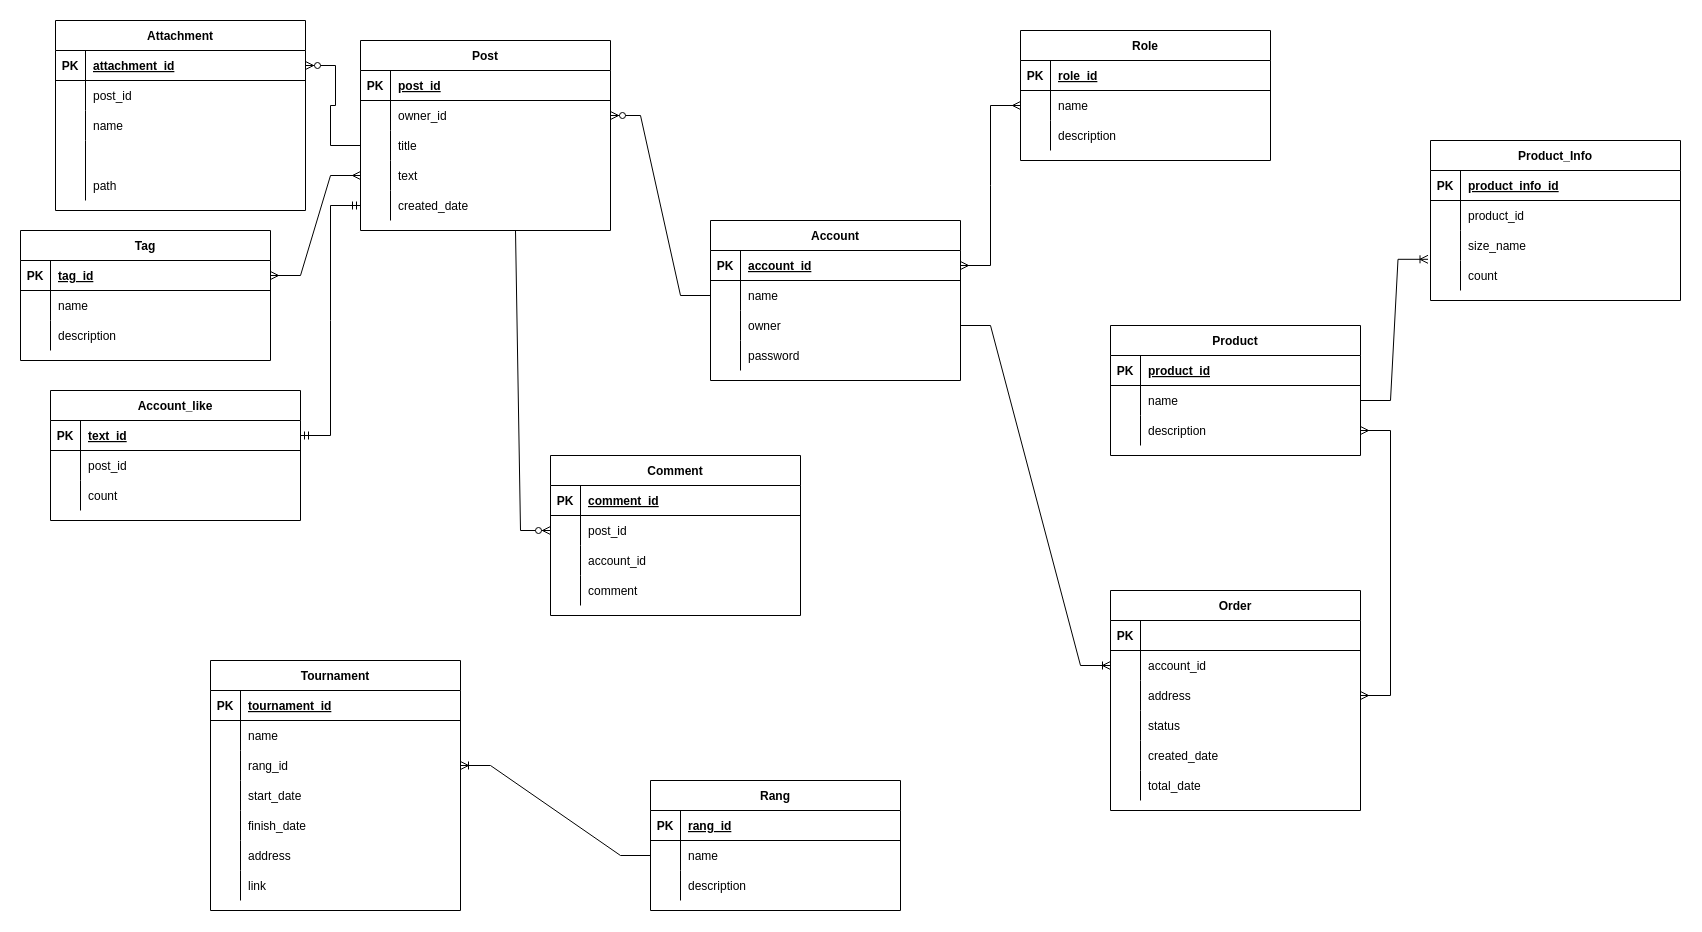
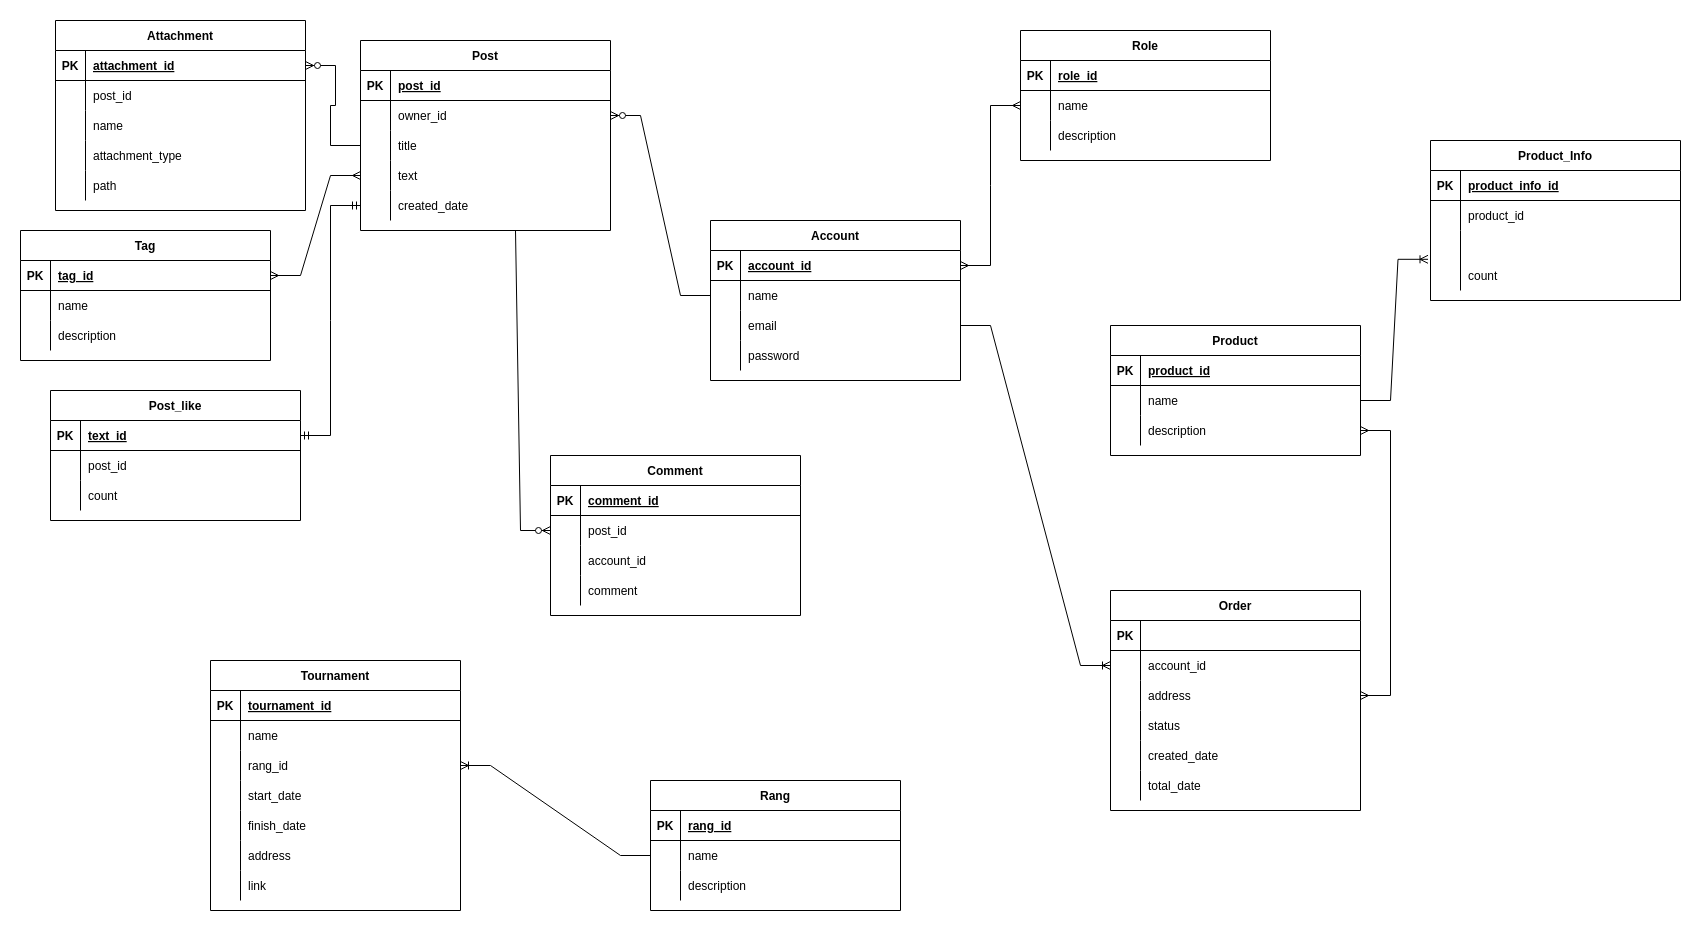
none -> (196, 156)
(1571, 246) -> none
(765, 326) -> (762, 326)
(175, 406) -> (175, 406)
